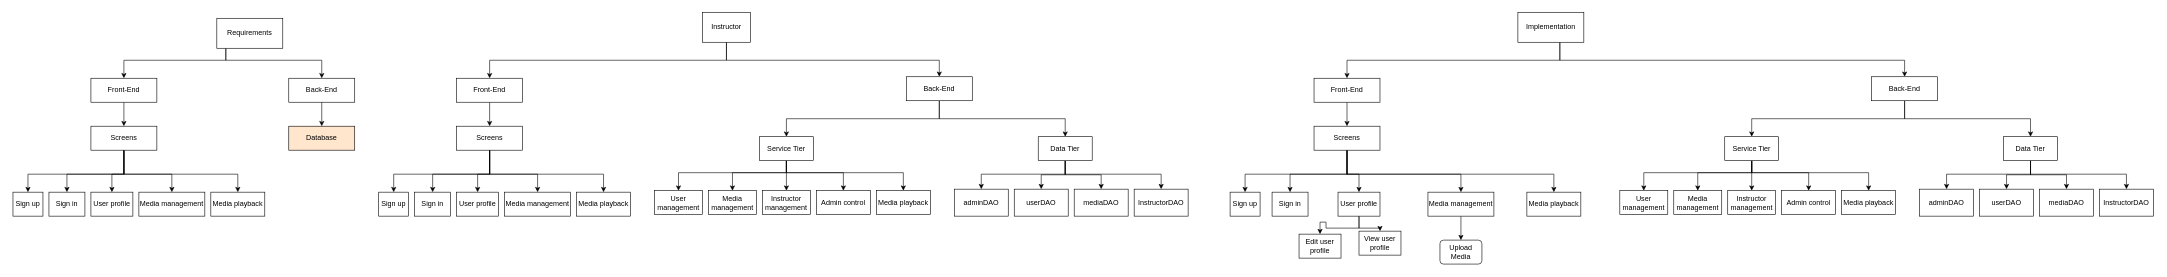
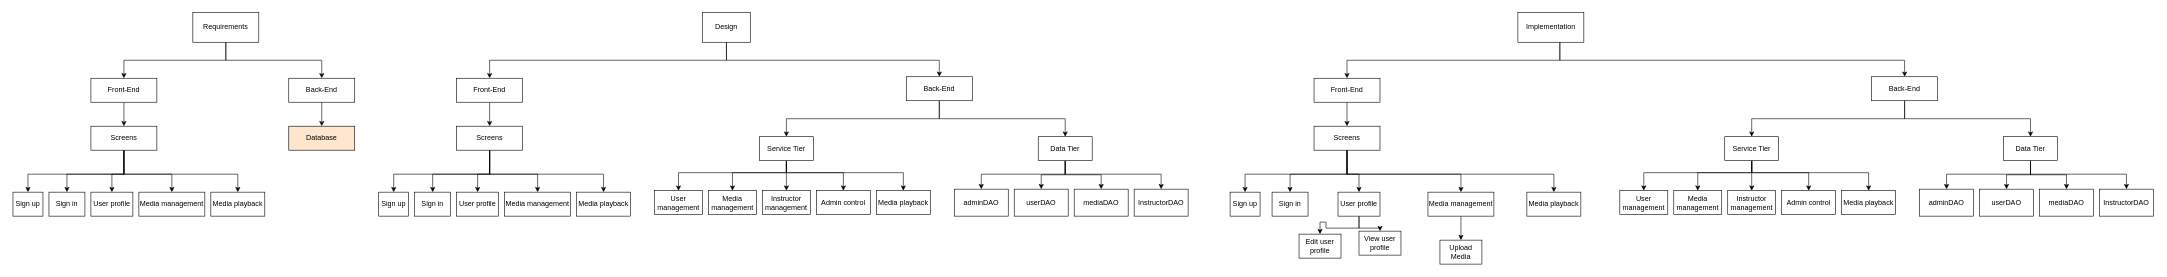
(726, 27) -> (726, 27)
(249, 33) -> (225, 27)
(1461, 252) -> (1461, 252)
